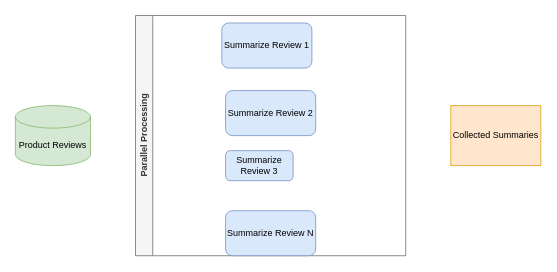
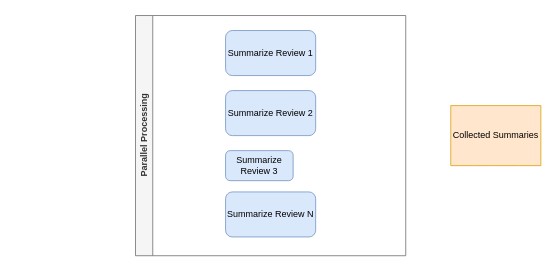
(267, 45) -> (270, 53)
(53, 135) -> none
(91, 135) -> none
(270, 233) -> (270, 214)
